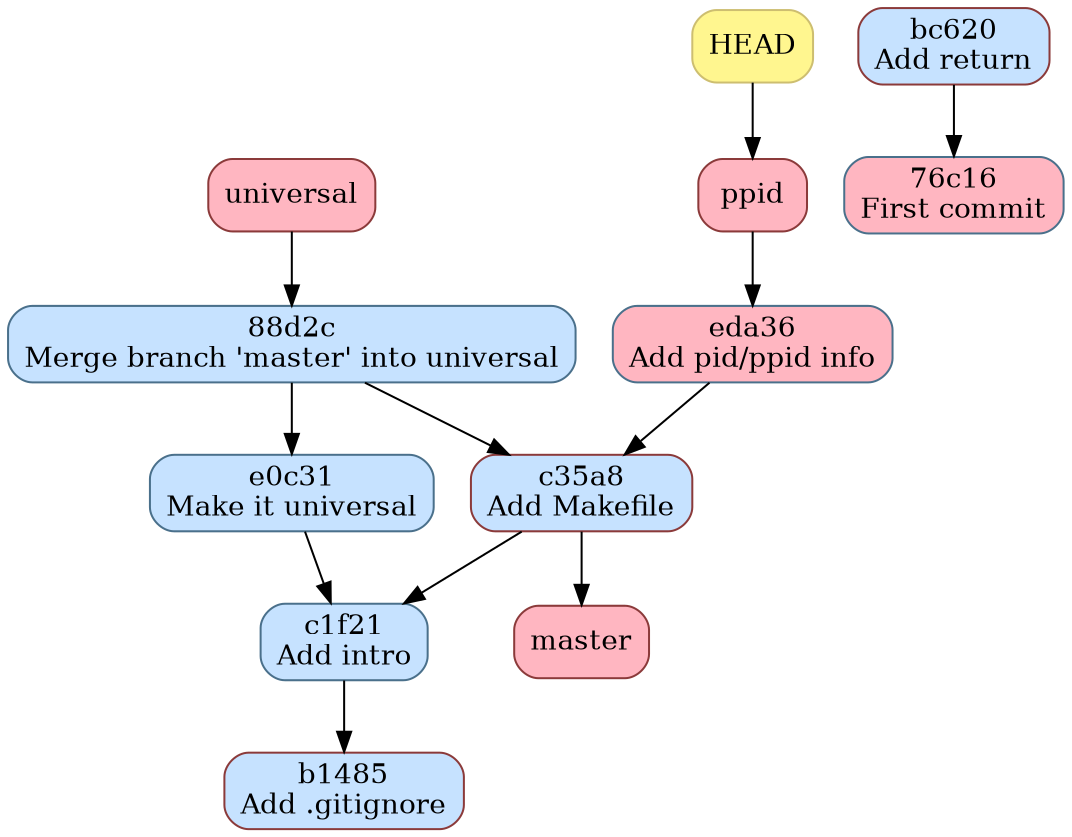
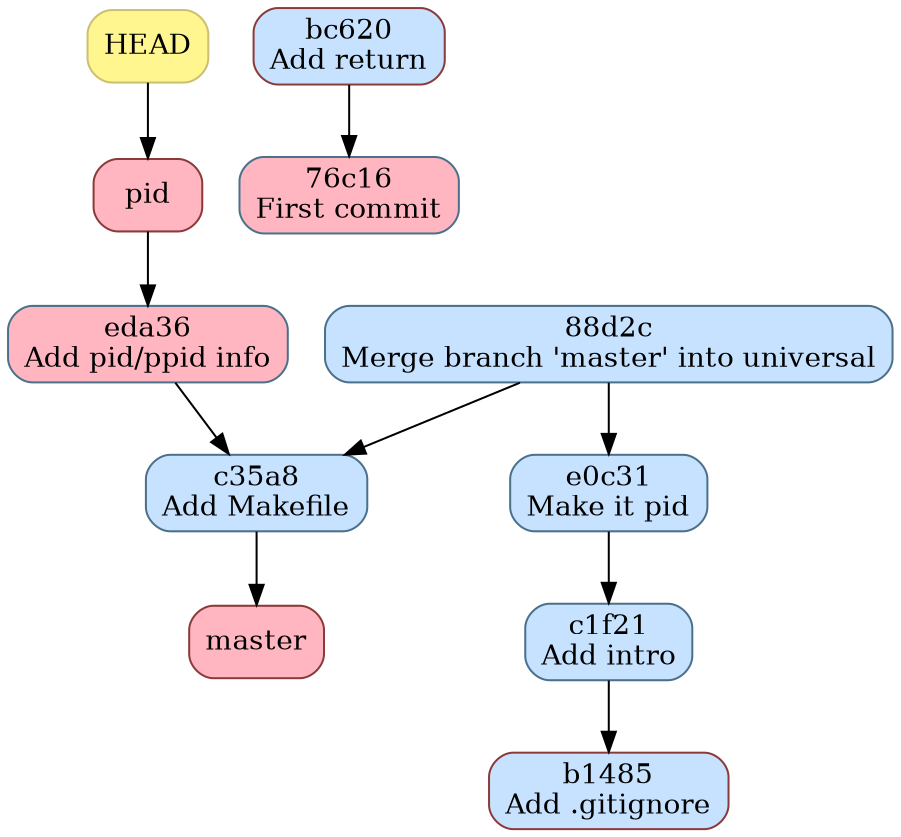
(292, 195) -> none
(753, 195) -> (148, 195)
(292, 493) -> (609, 493)
(582, 493) -> (257, 493)
(472, 562) -> none
